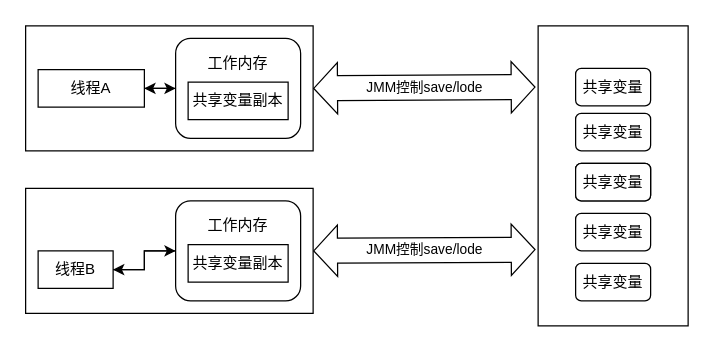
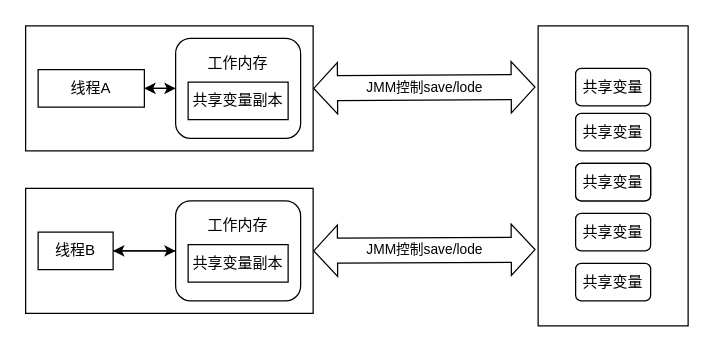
(76, 269) -> (76, 251)
